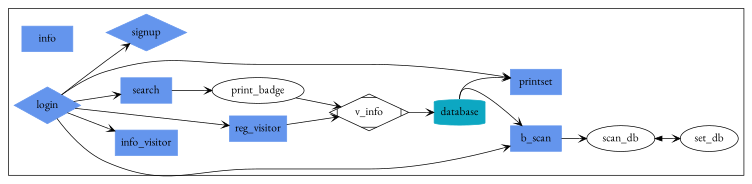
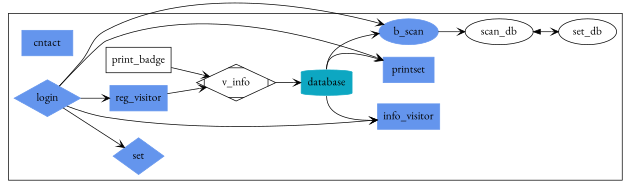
(146, 33) -> (139, 156)
(47, 39) -> (47, 43)
(146, 90) -> none
(258, 90) -> (139, 60)
none -> (343, 116)
(536, 139) -> (409, 32)
